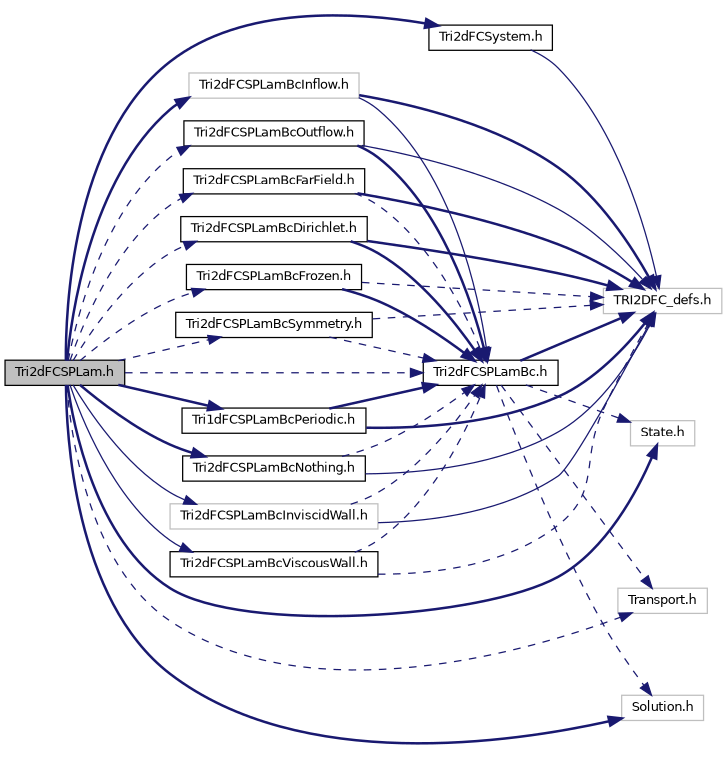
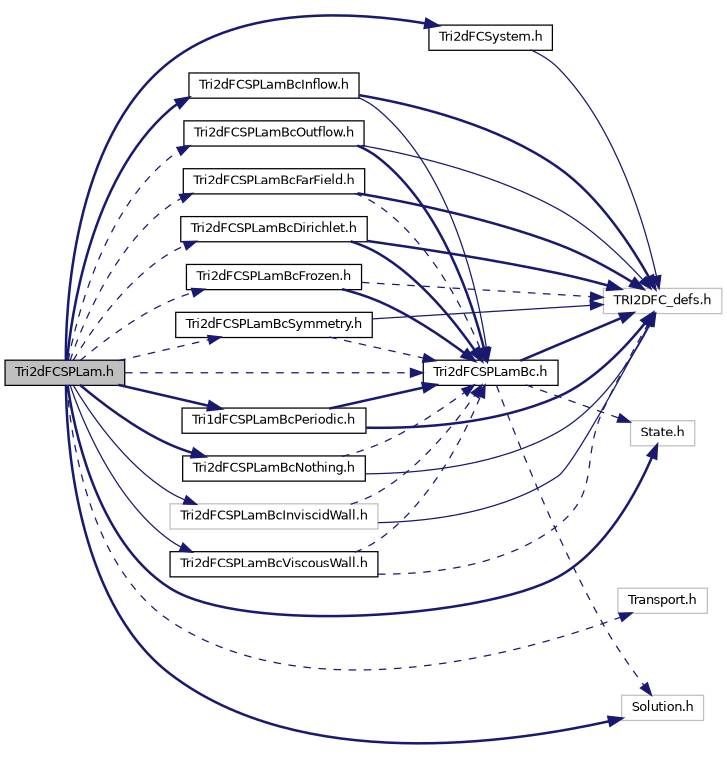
(274, 86) -> (274, 86)
(492, 311) -> (492, 311)
(573, 482) -> none
